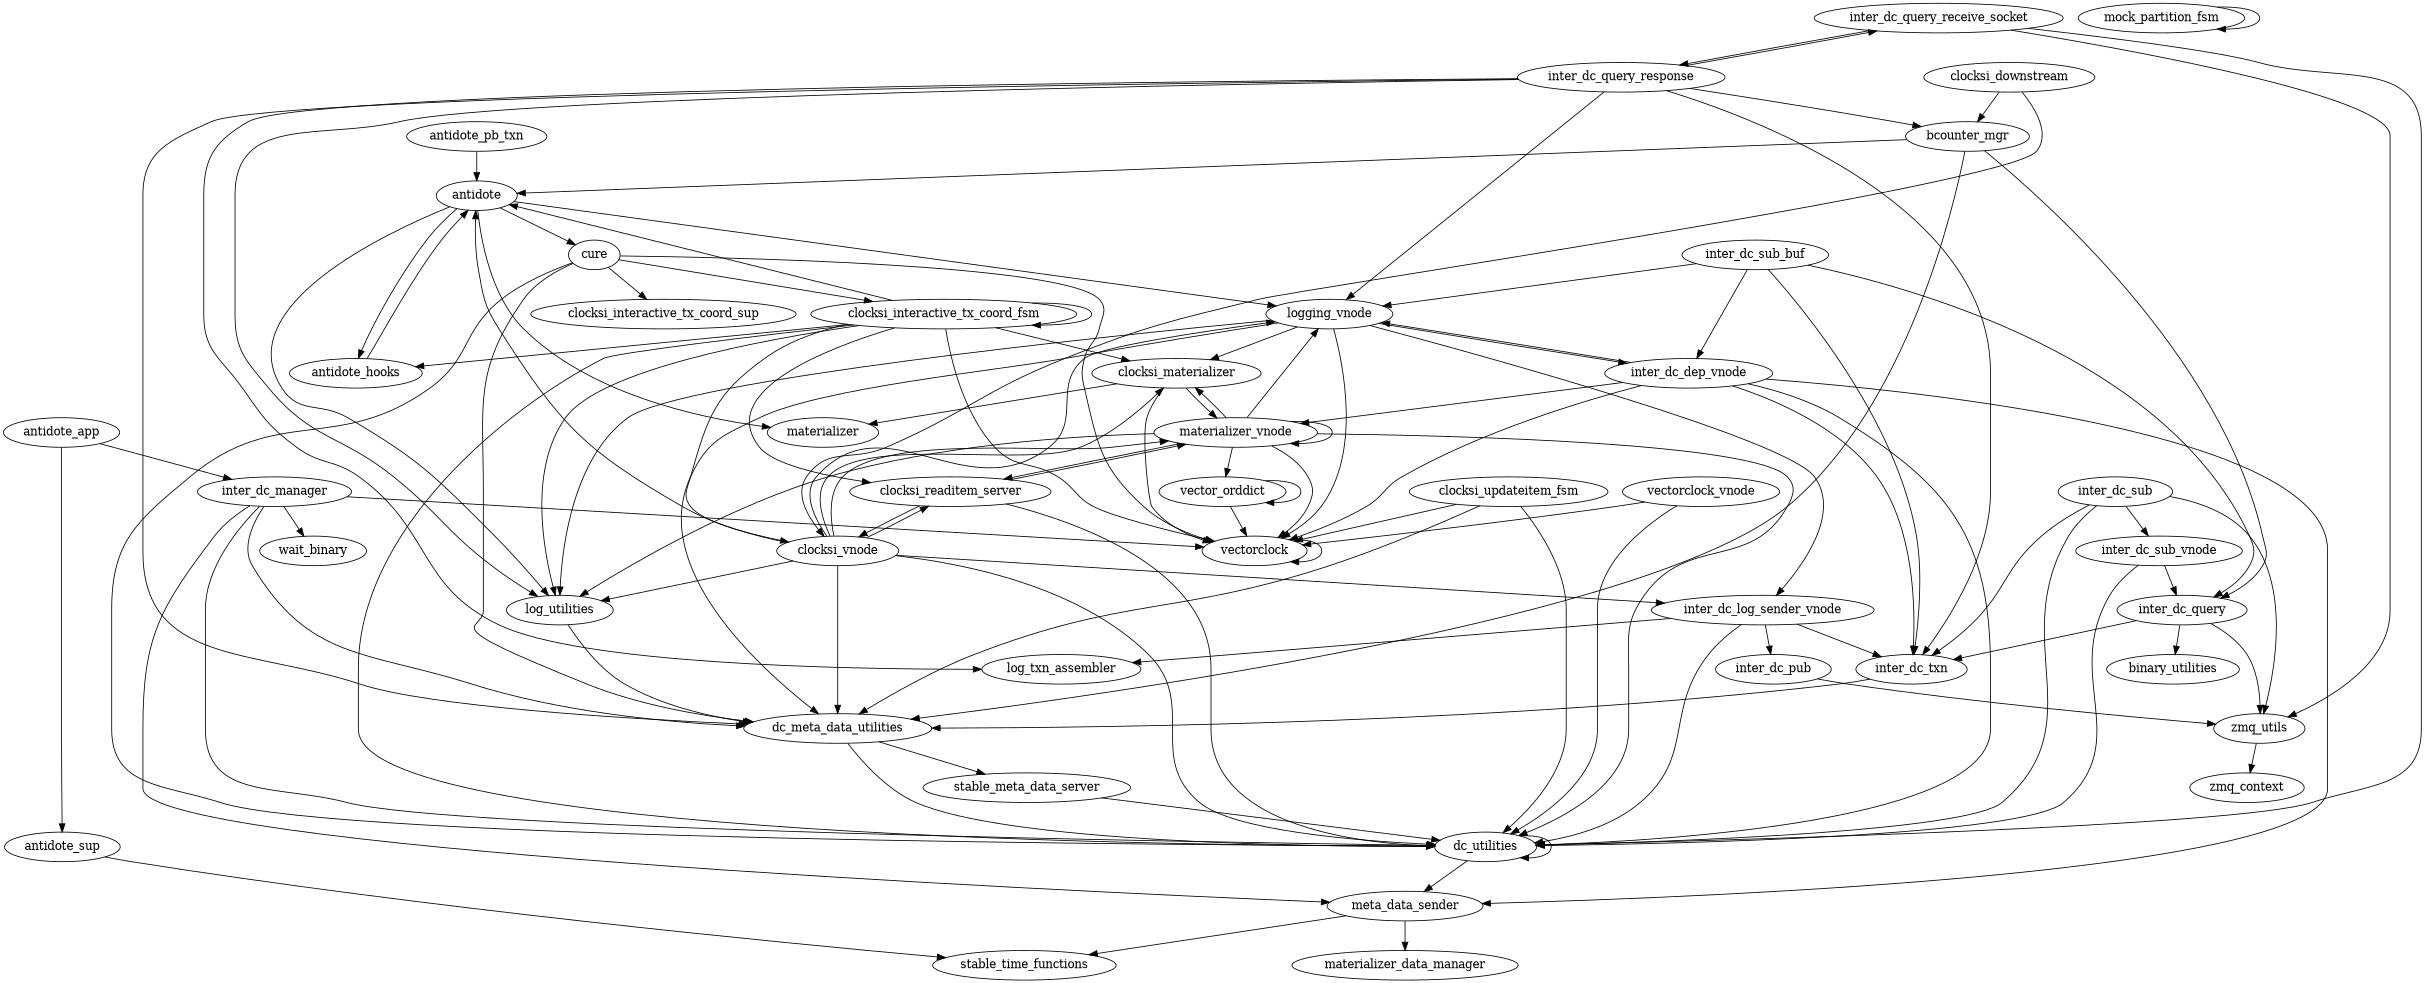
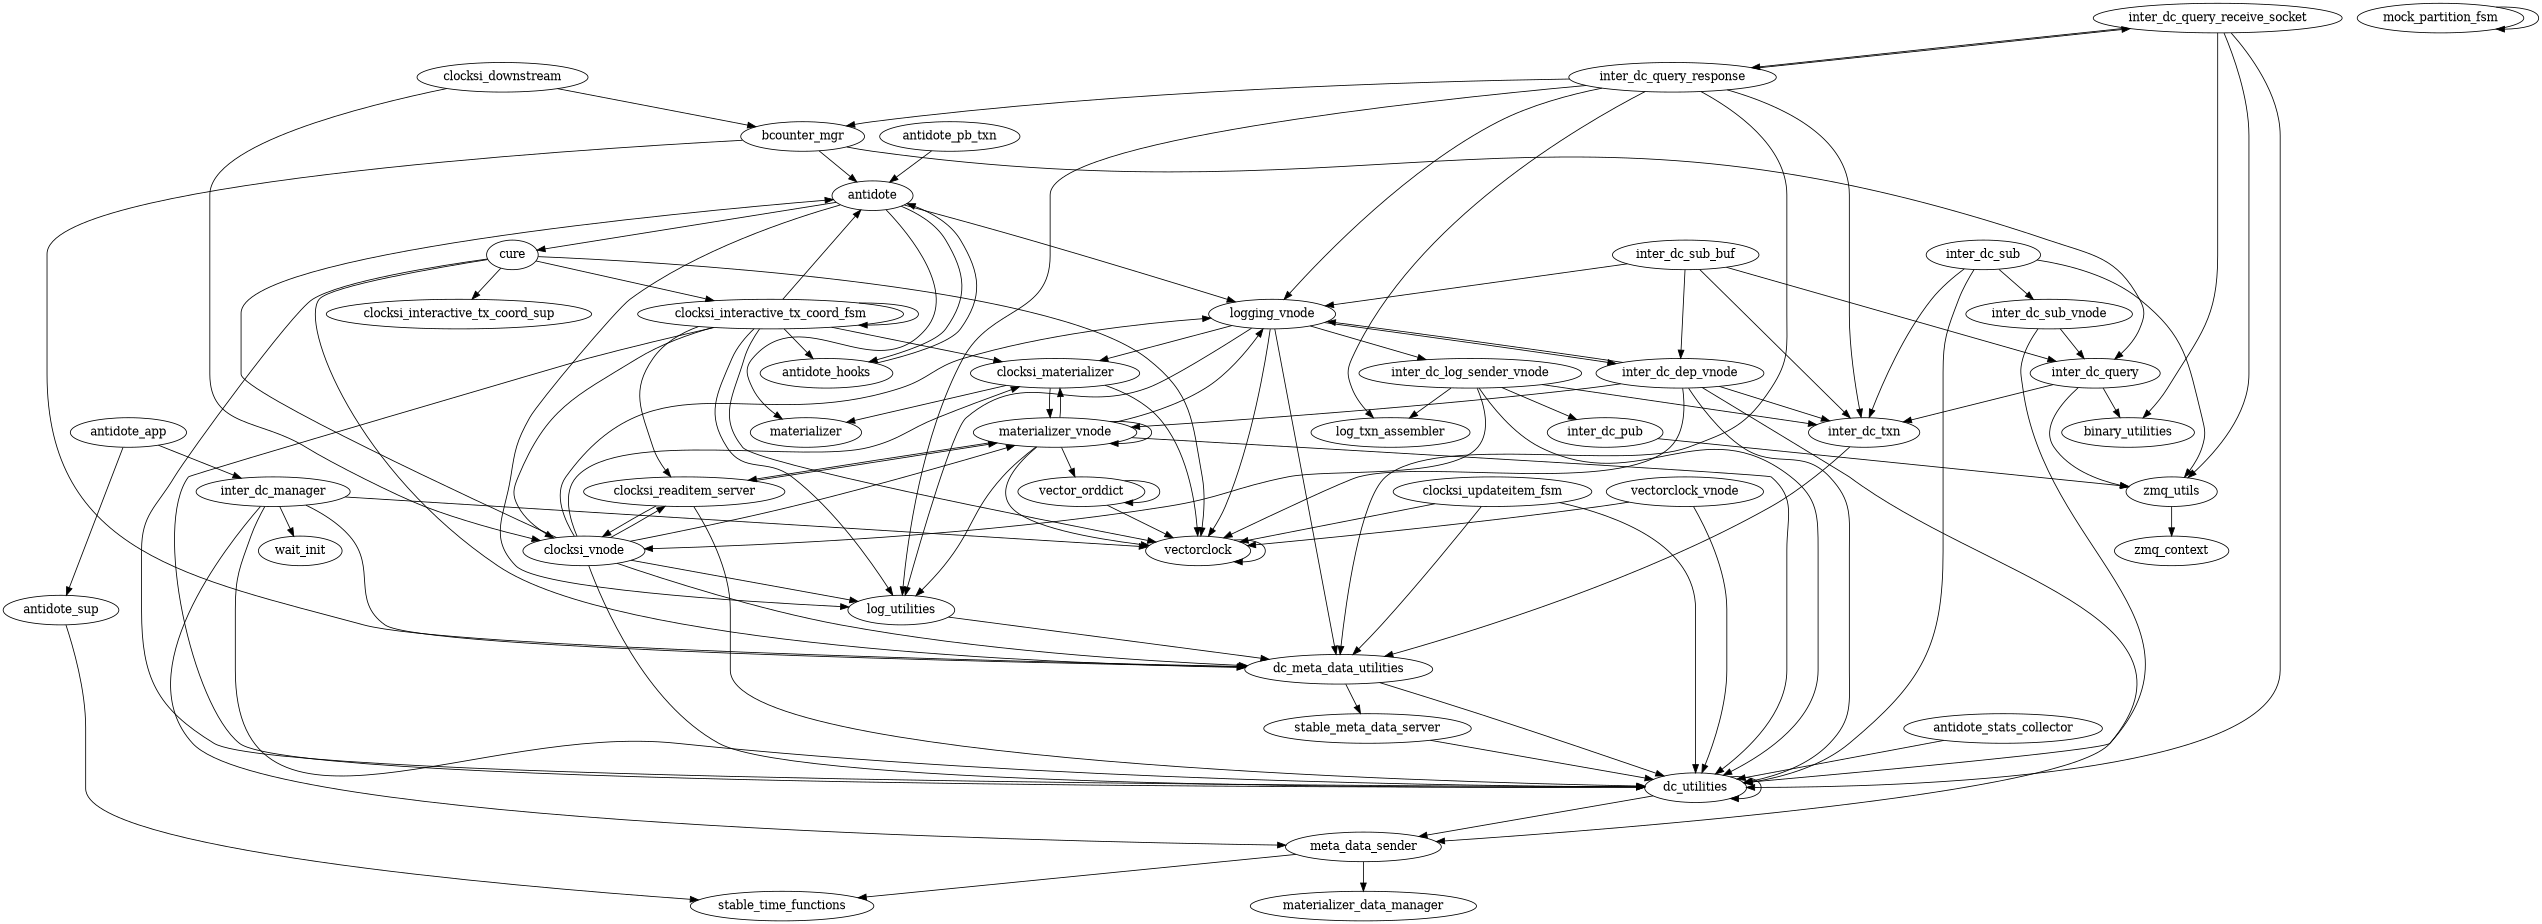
none -> (2218, 232)
(313, 551) -> (300, 551)
(1257, 578) -> (1100, 516)
none -> (2003, 728)
